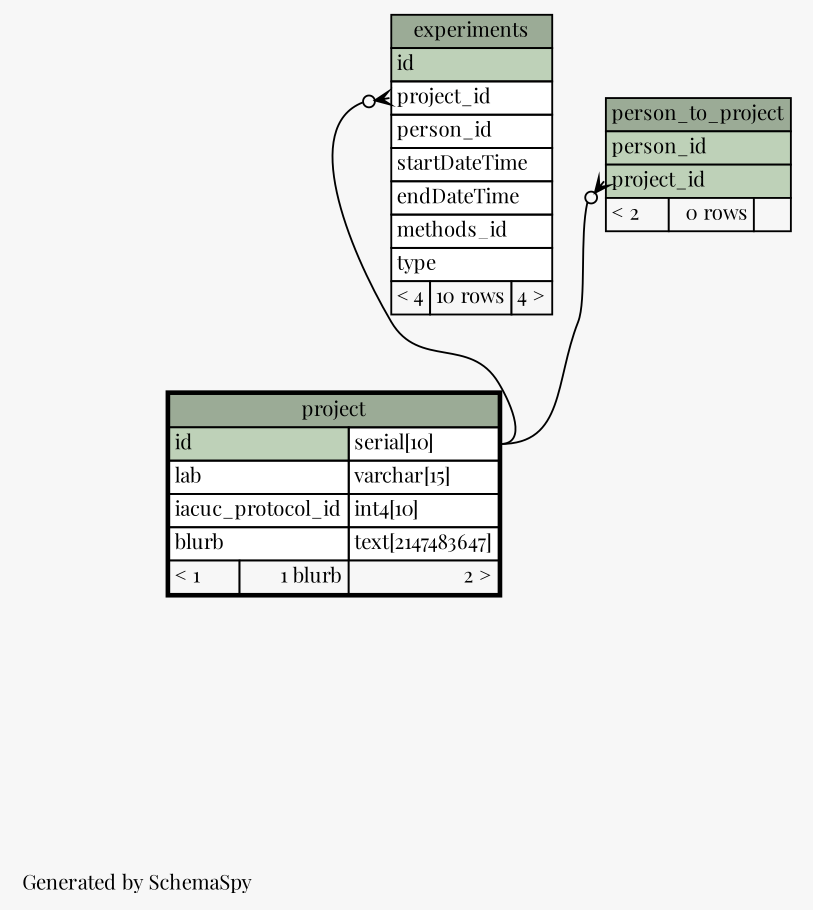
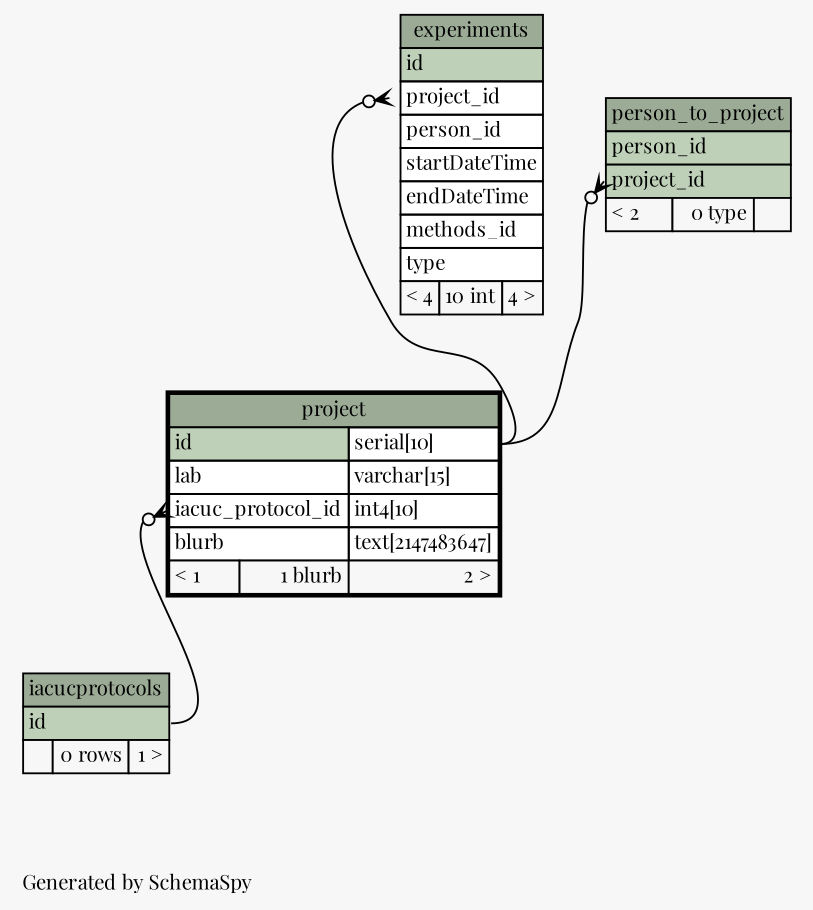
(717, 214) -> (720, 214)
(471, 297) -> (471, 297)
none -> (95, 723)
